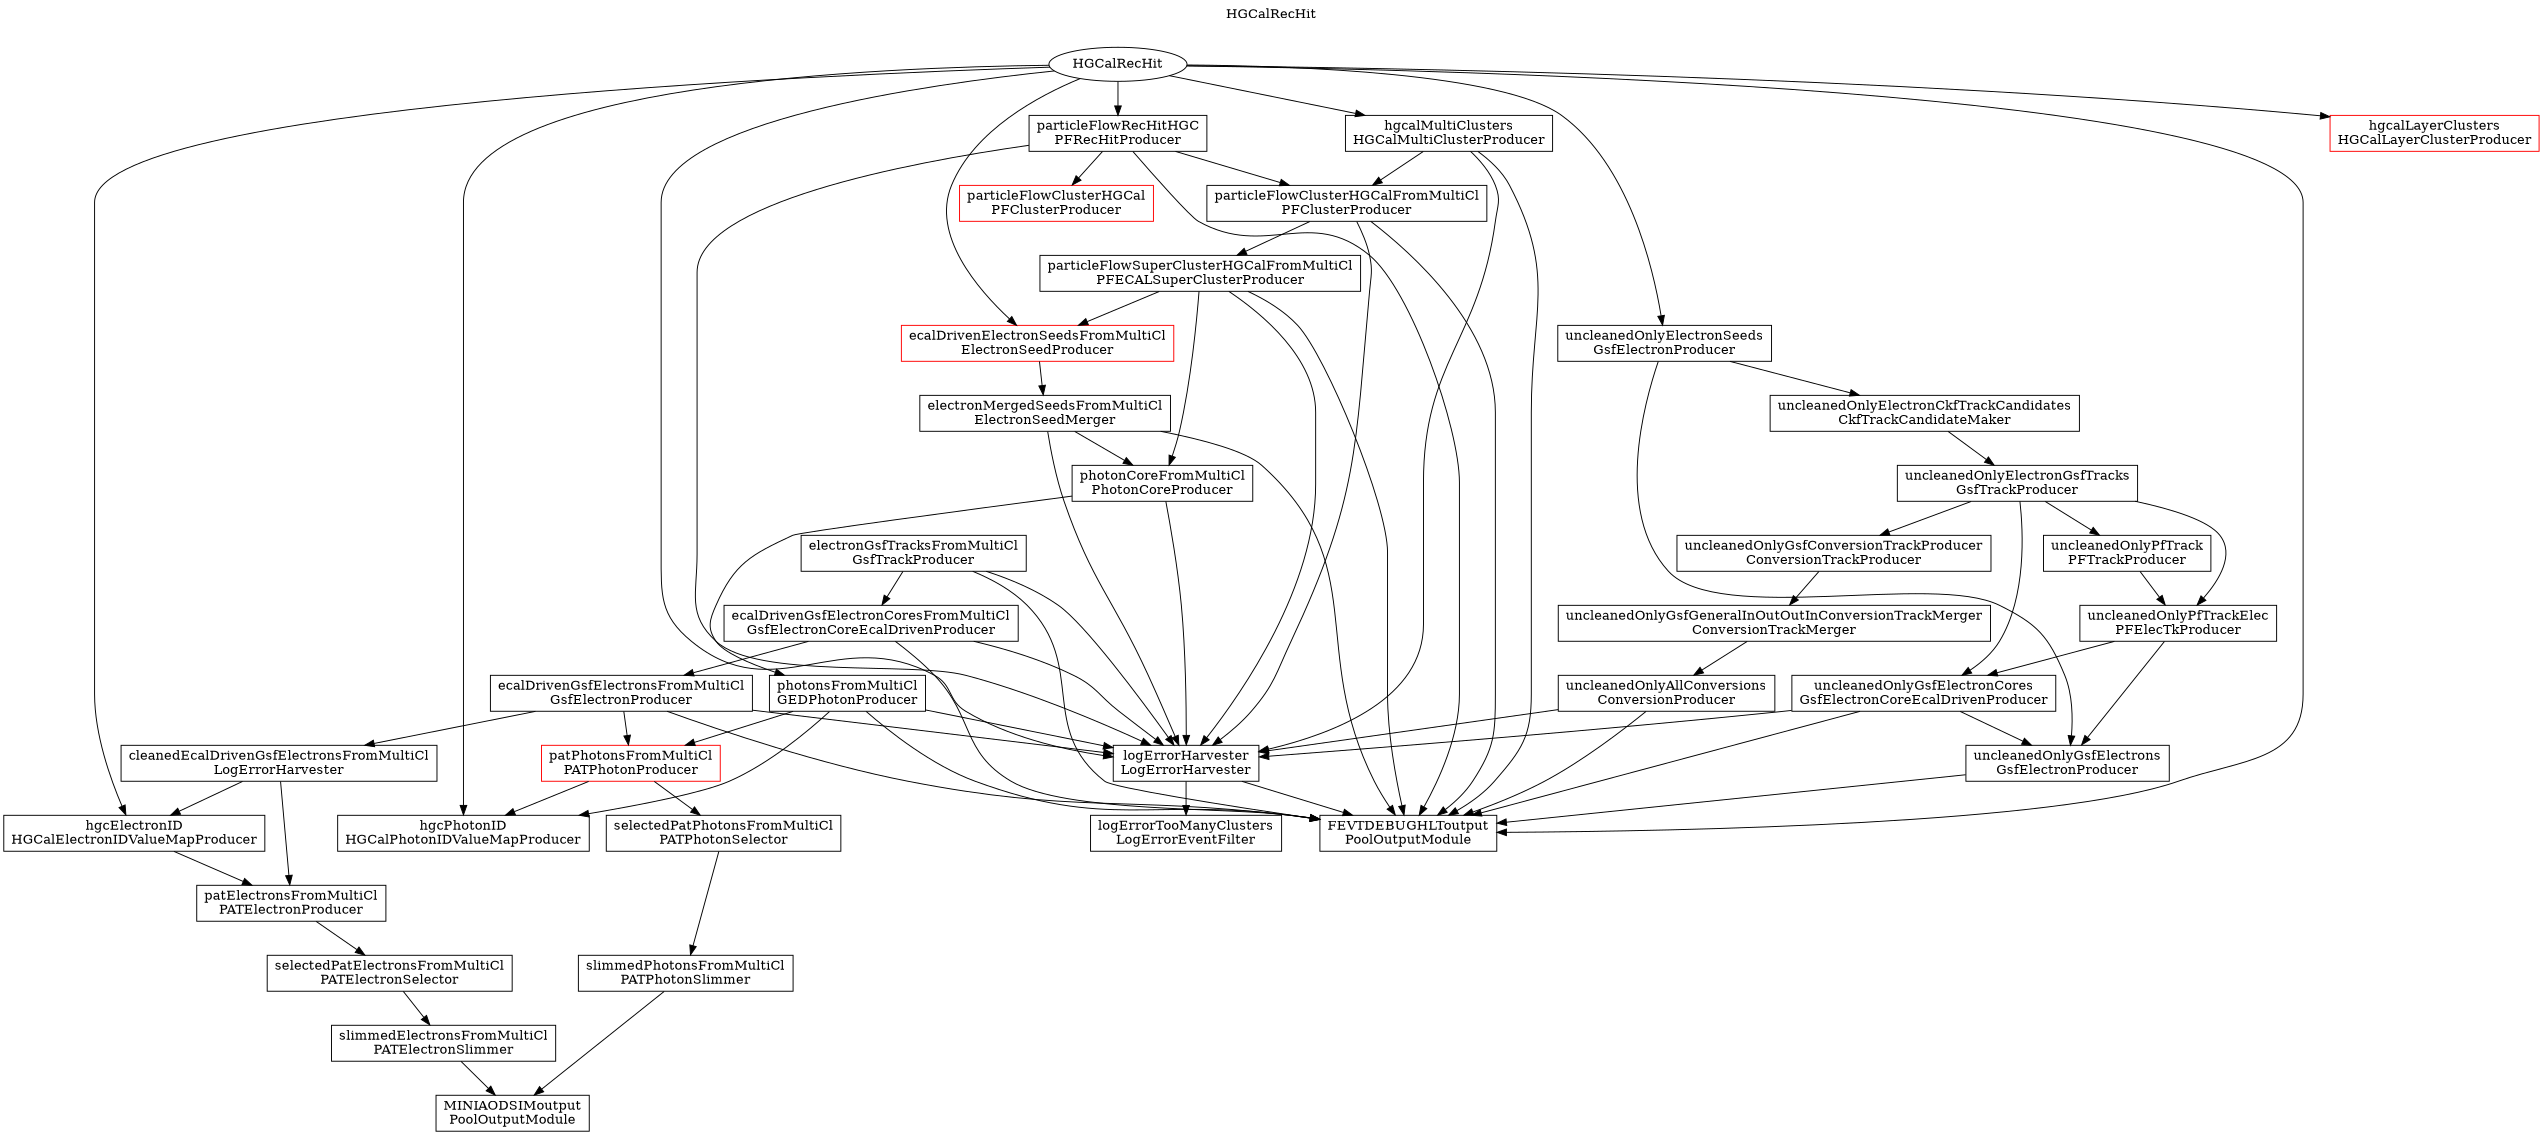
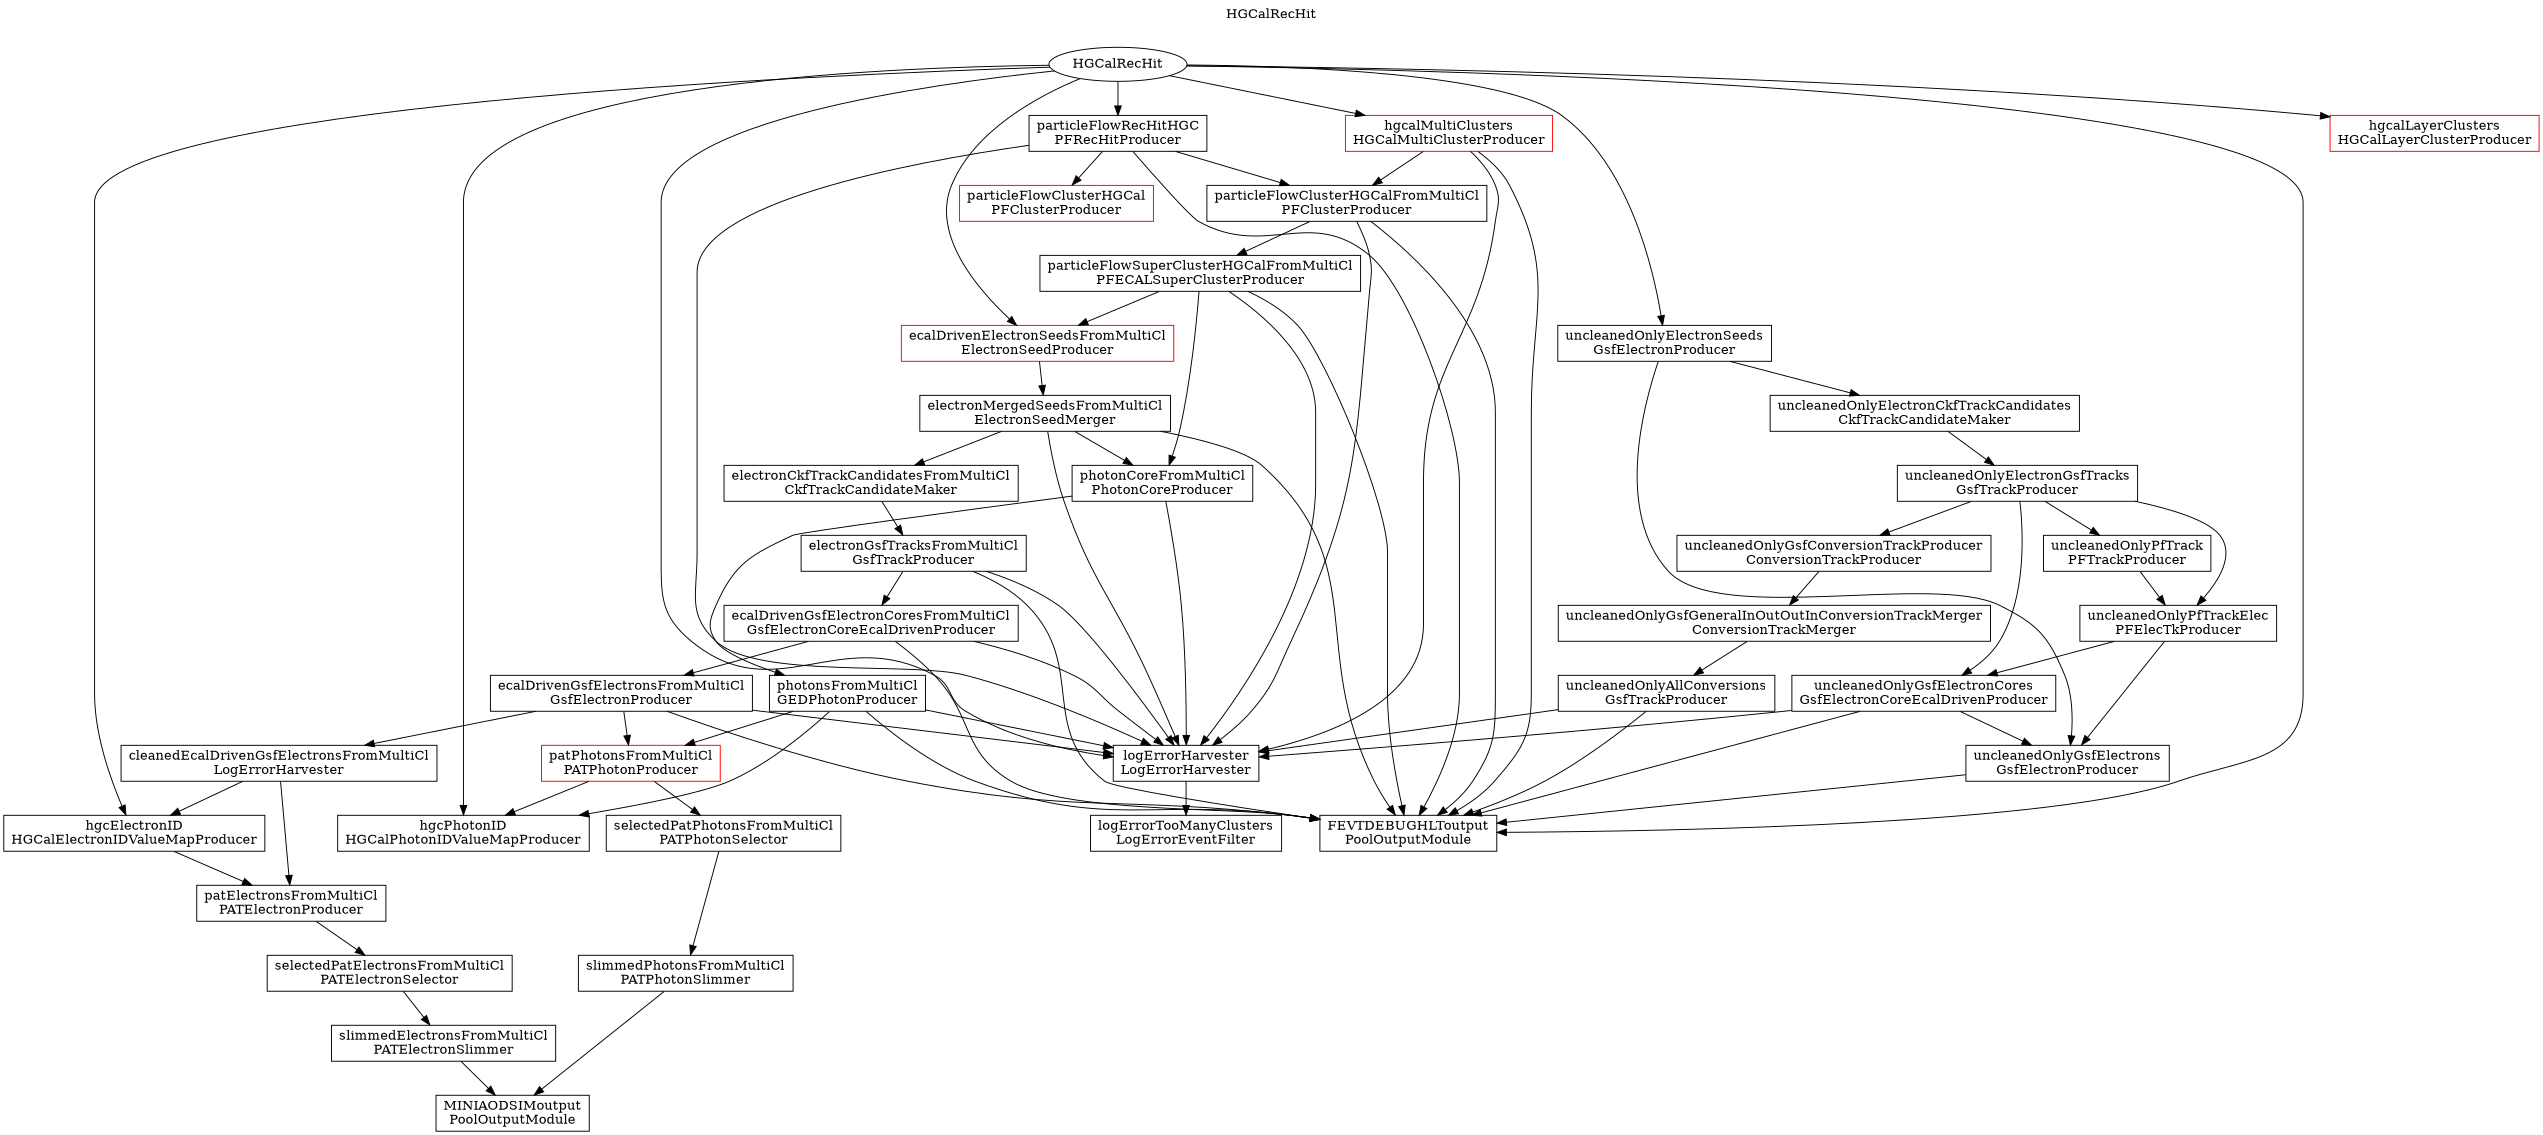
(1449, 133) -> (1449, 133)
none -> (871, 483)
(1667, 693) -> (1667, 693)
(1293, 797) -> none
